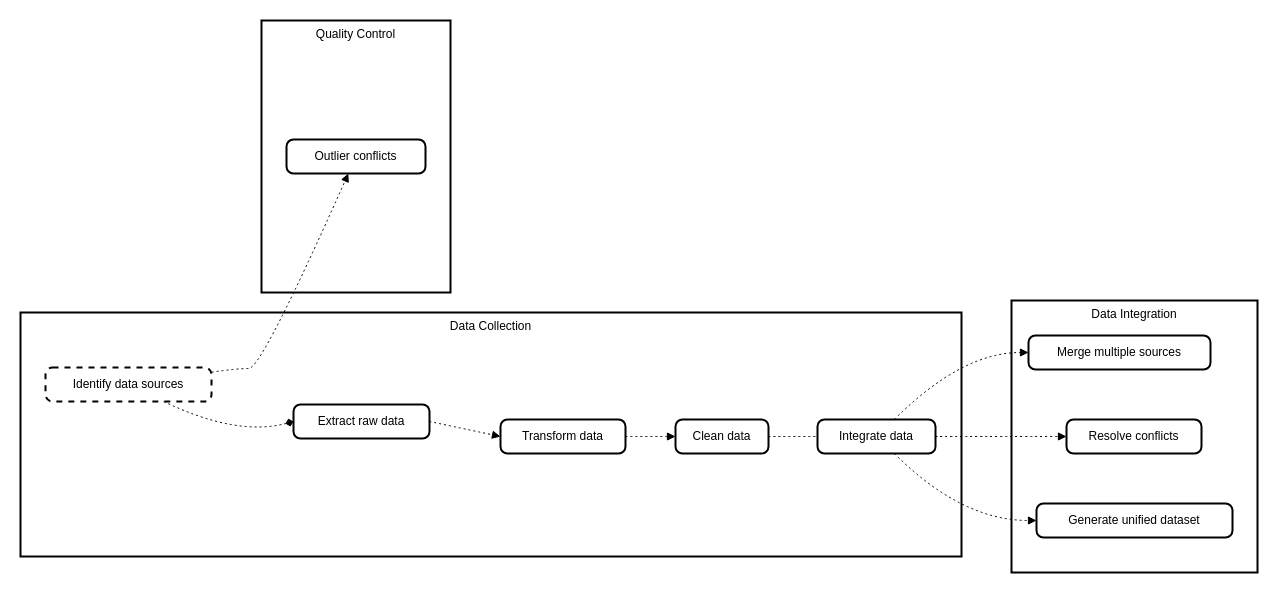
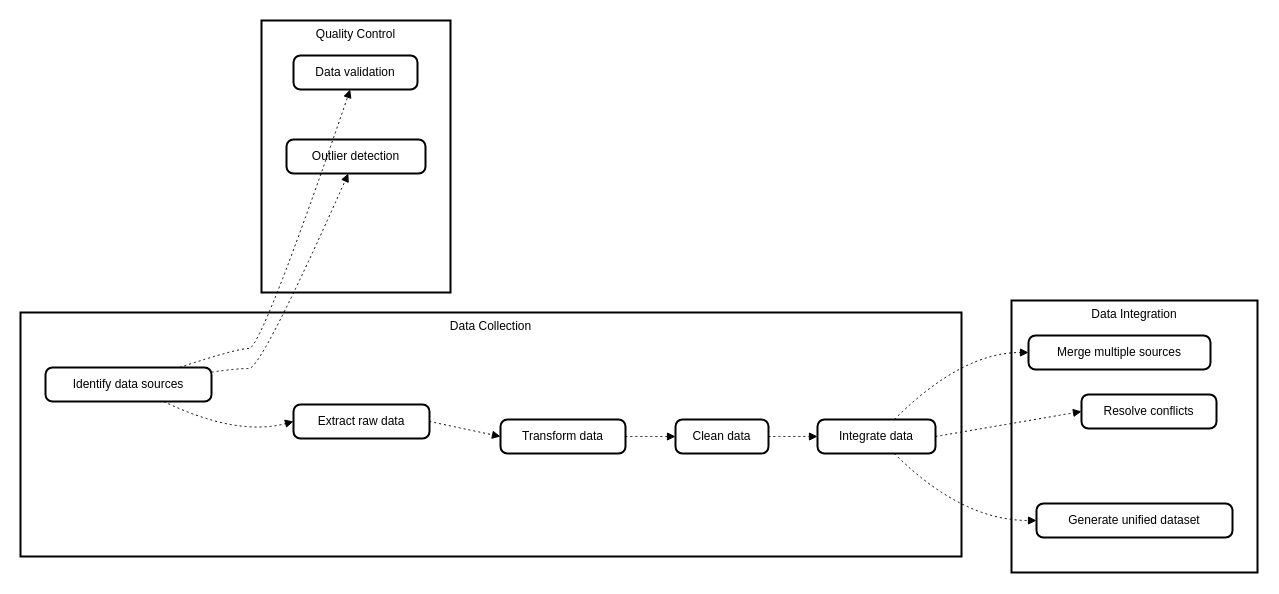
none -> (356, 73)
(356, 157) -> (356, 157)
none -> (292, 255)
(129, 385) -> (129, 385)
(284, 424) -> (284, 424)
(811, 437) -> (808, 437)
(1134, 437) -> (1149, 412)
